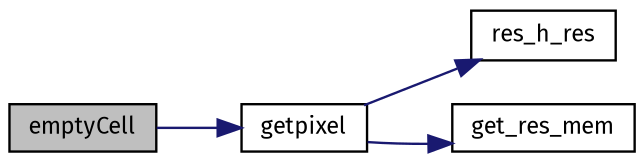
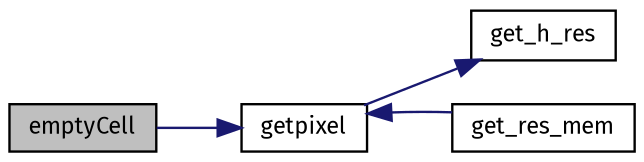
(543, 36) -> (543, 36)
(398, 143) -> (422, 112)
